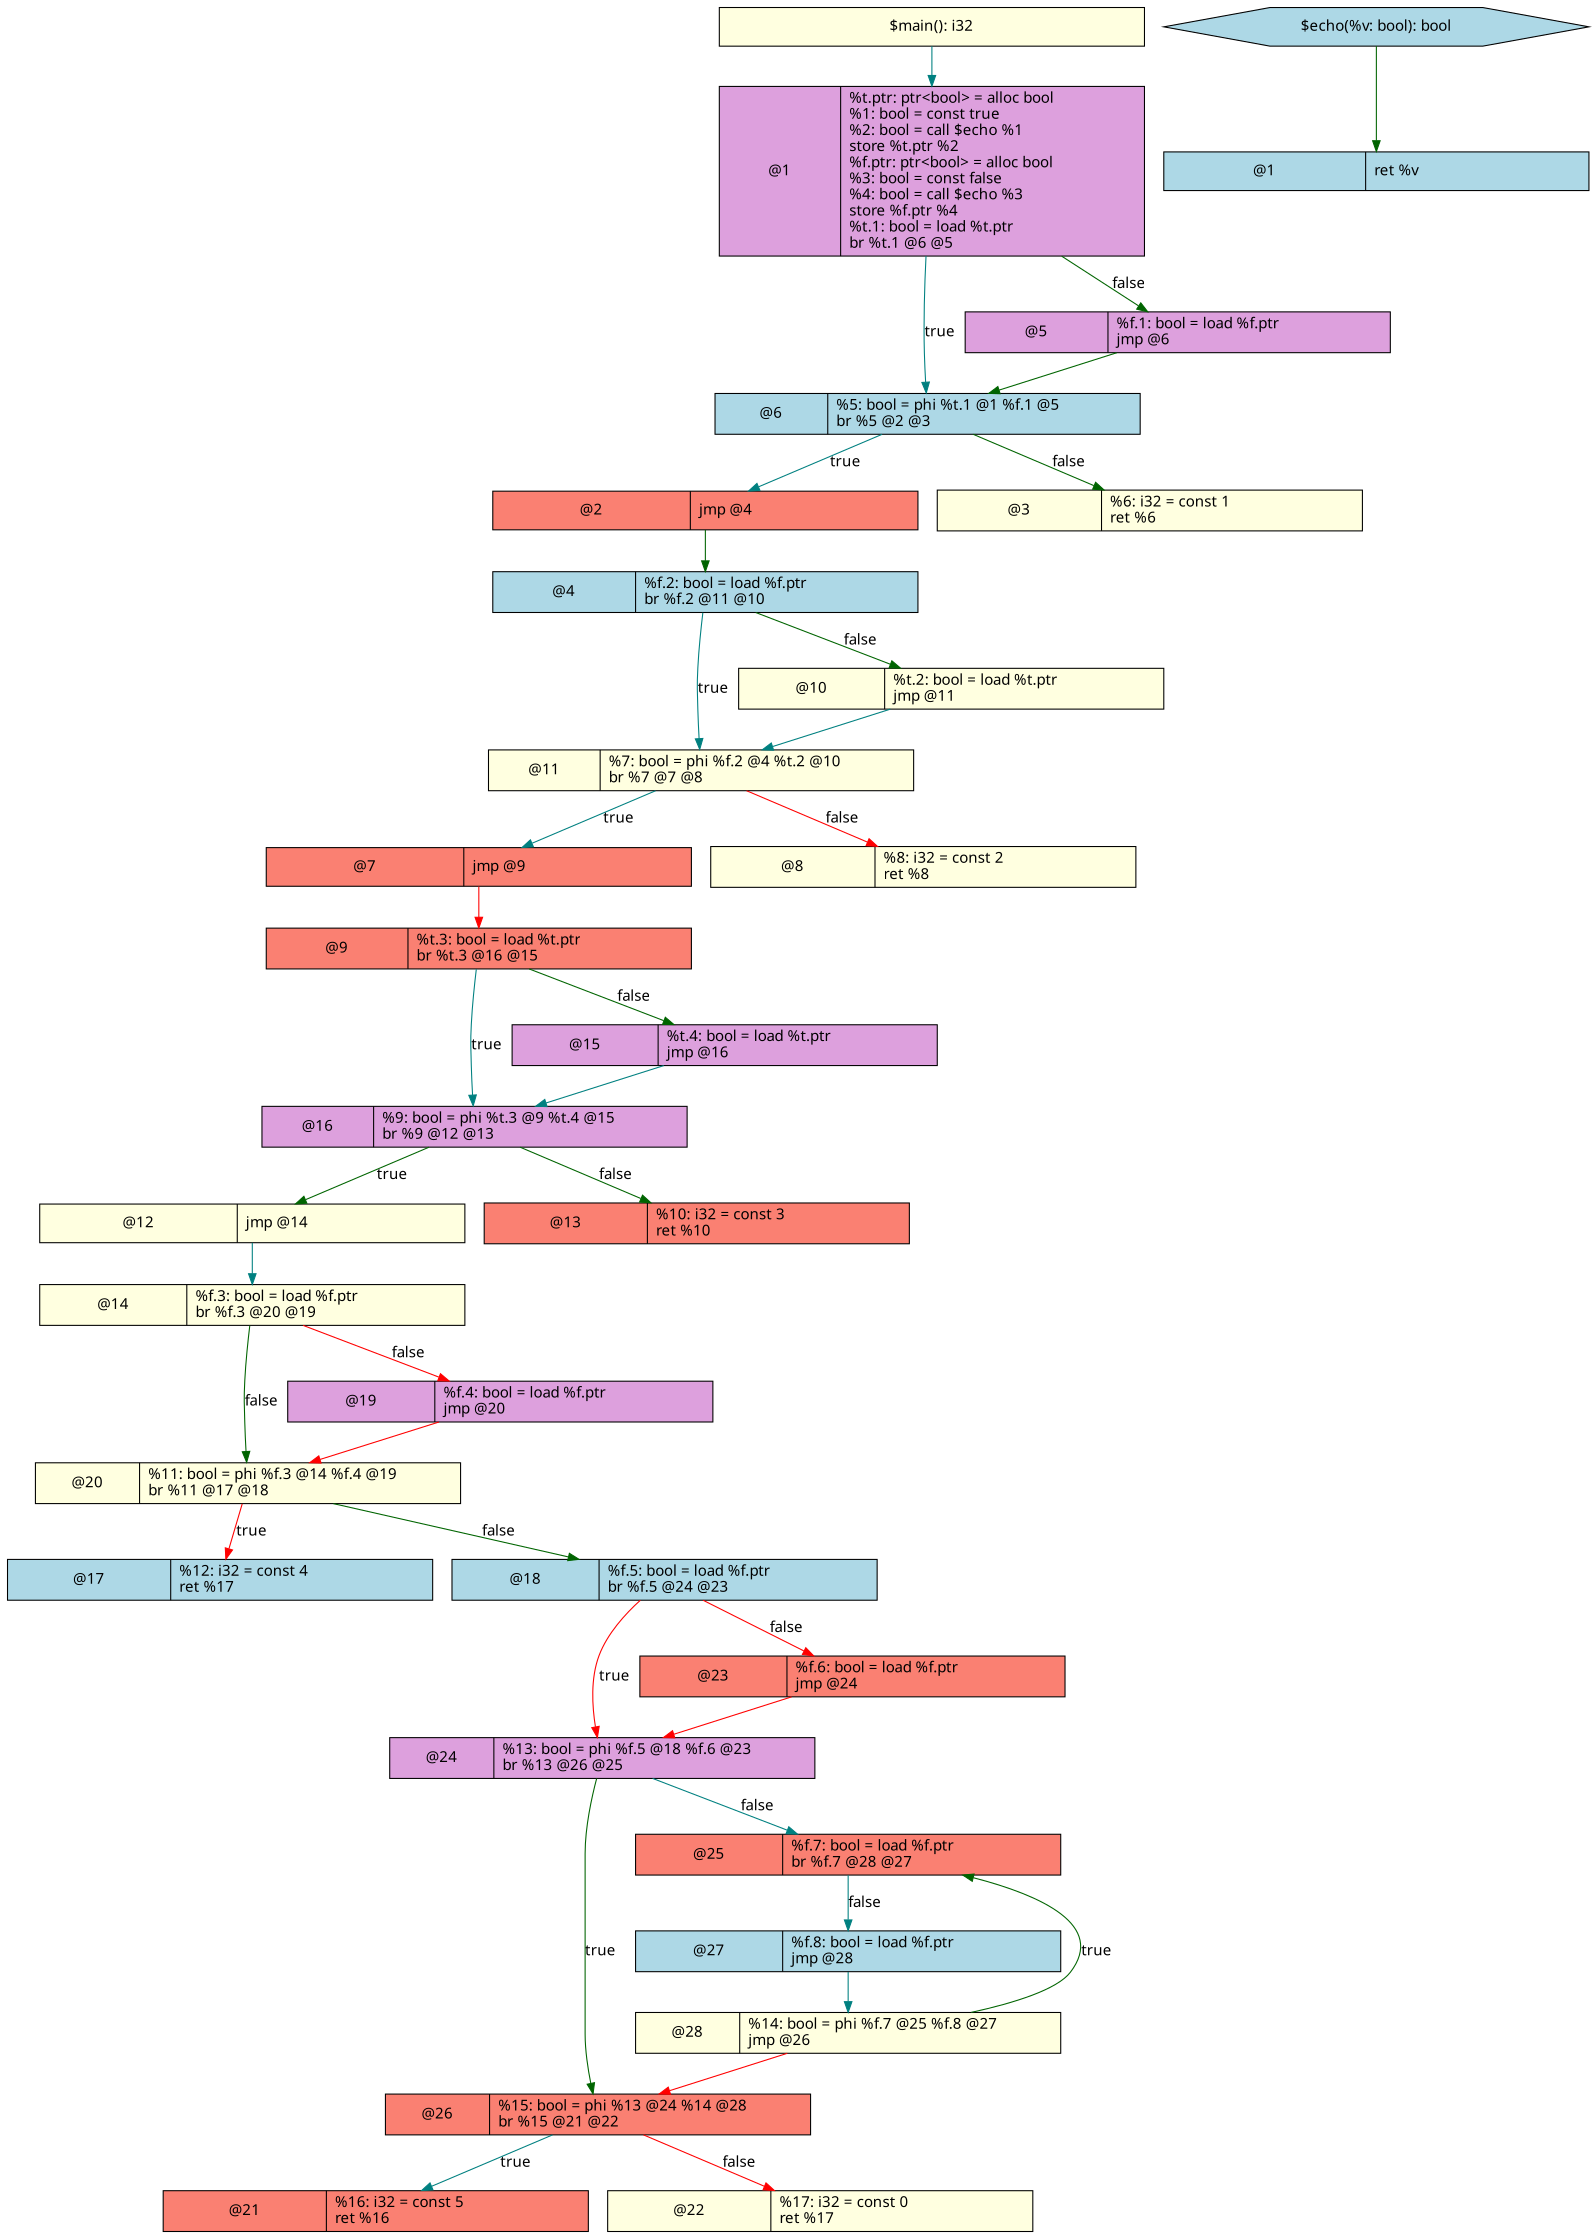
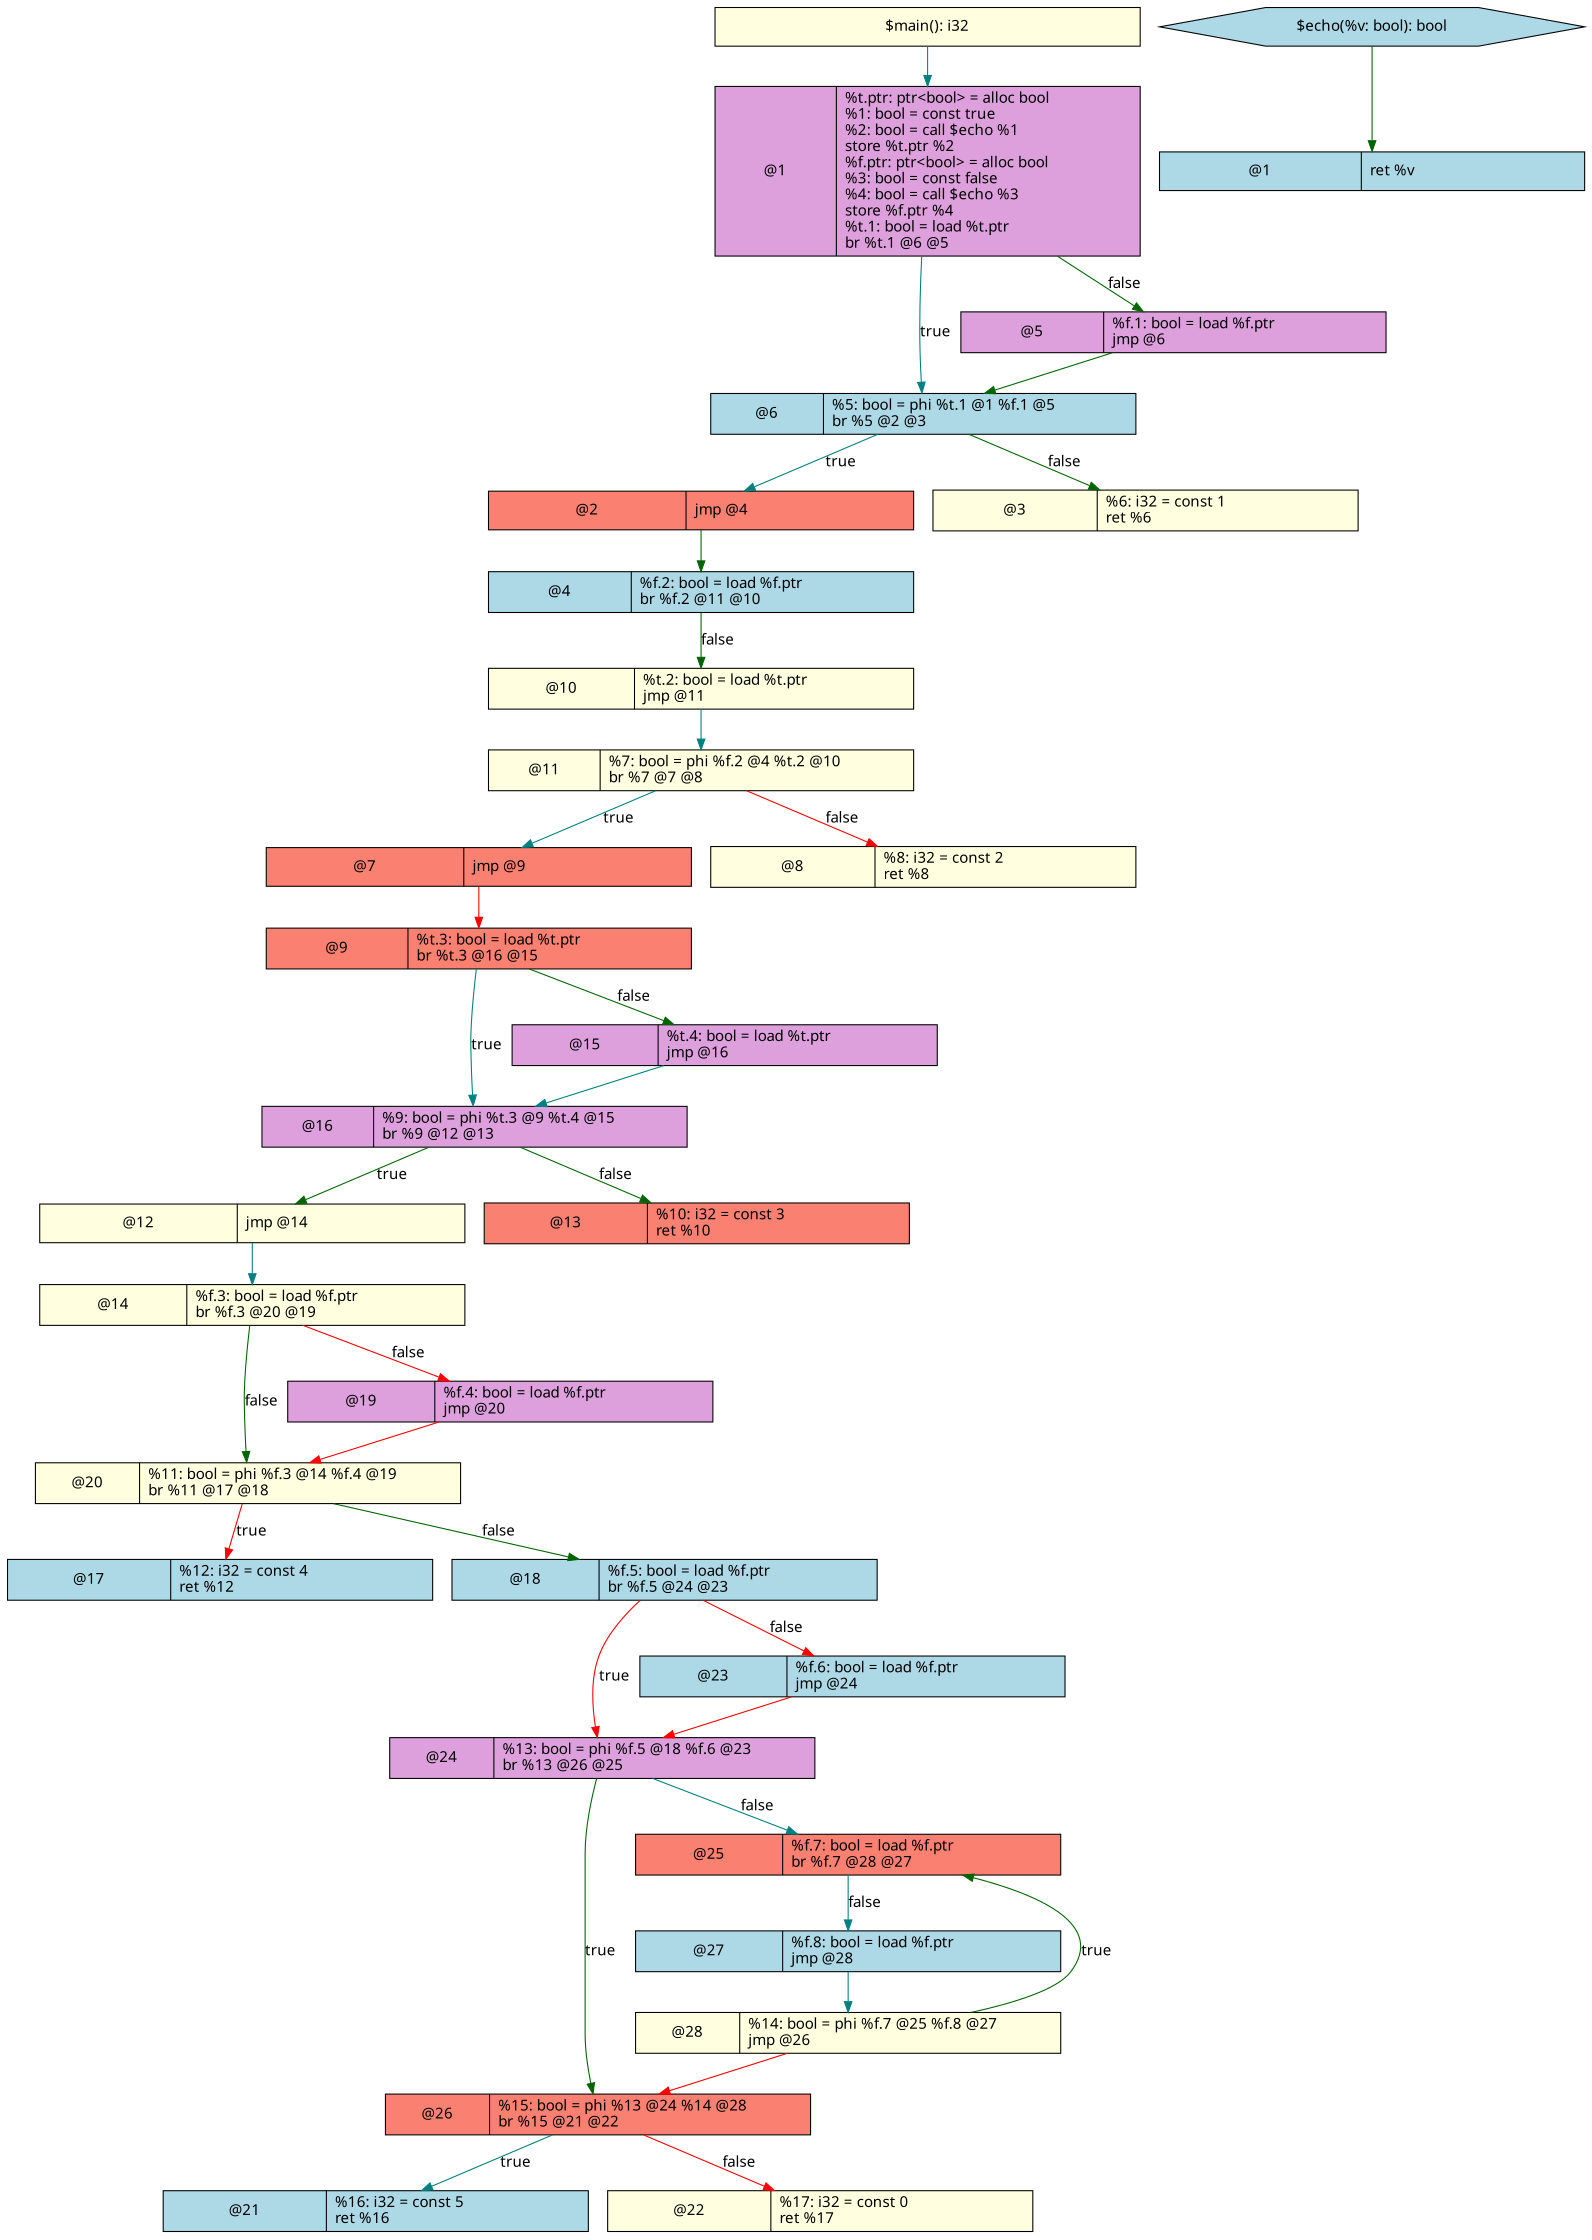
(698, 676) -> none
(207, 1587) -> (207, 1587)
(852, 1676) -> (852, 1676)
(376, 2211) -> (376, 2211)
